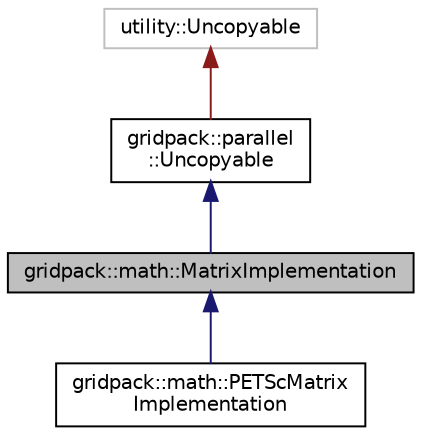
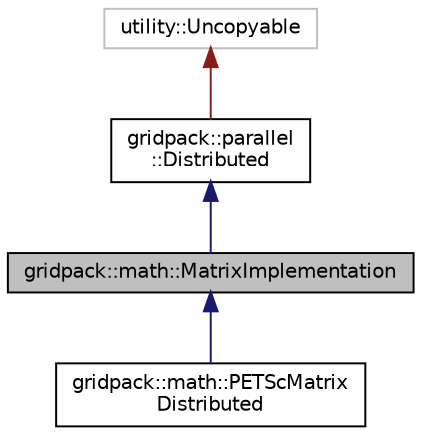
(211, 151) -> (211, 151)
(211, 395) -> (211, 395)
